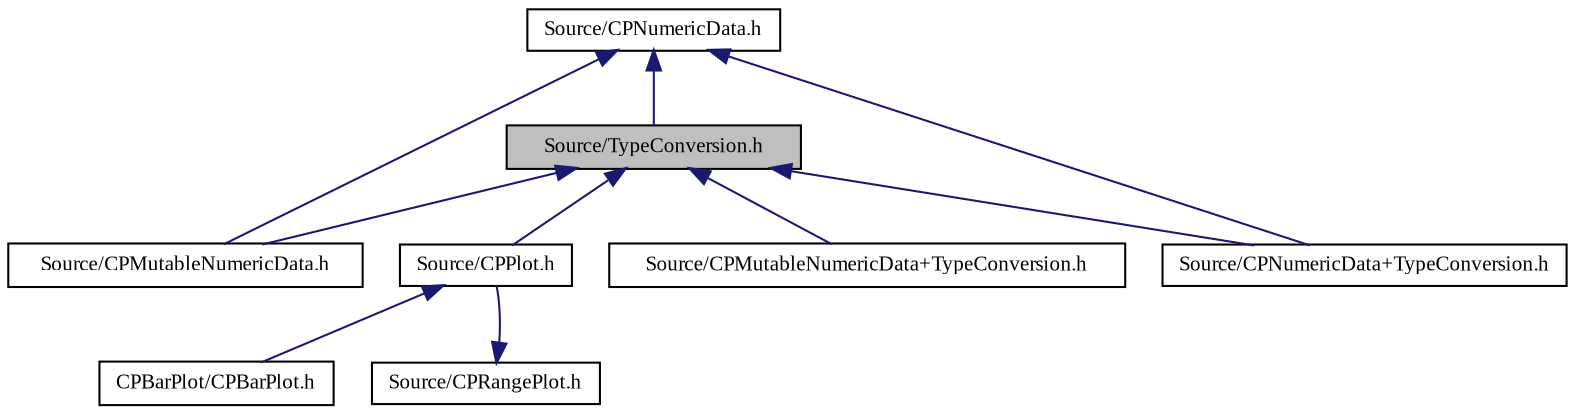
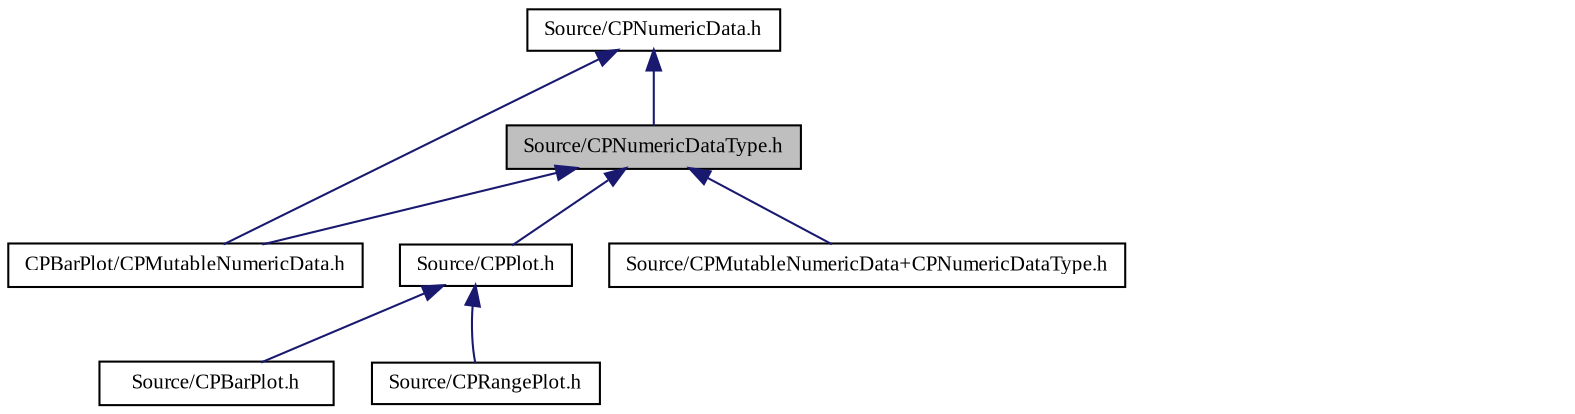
(654, 147) -> (654, 147)
(185, 265) -> (185, 265)
(867, 265) -> (867, 265)
(1365, 265) -> none
(500, 314) -> (472, 335)
(217, 383) -> (217, 383)
